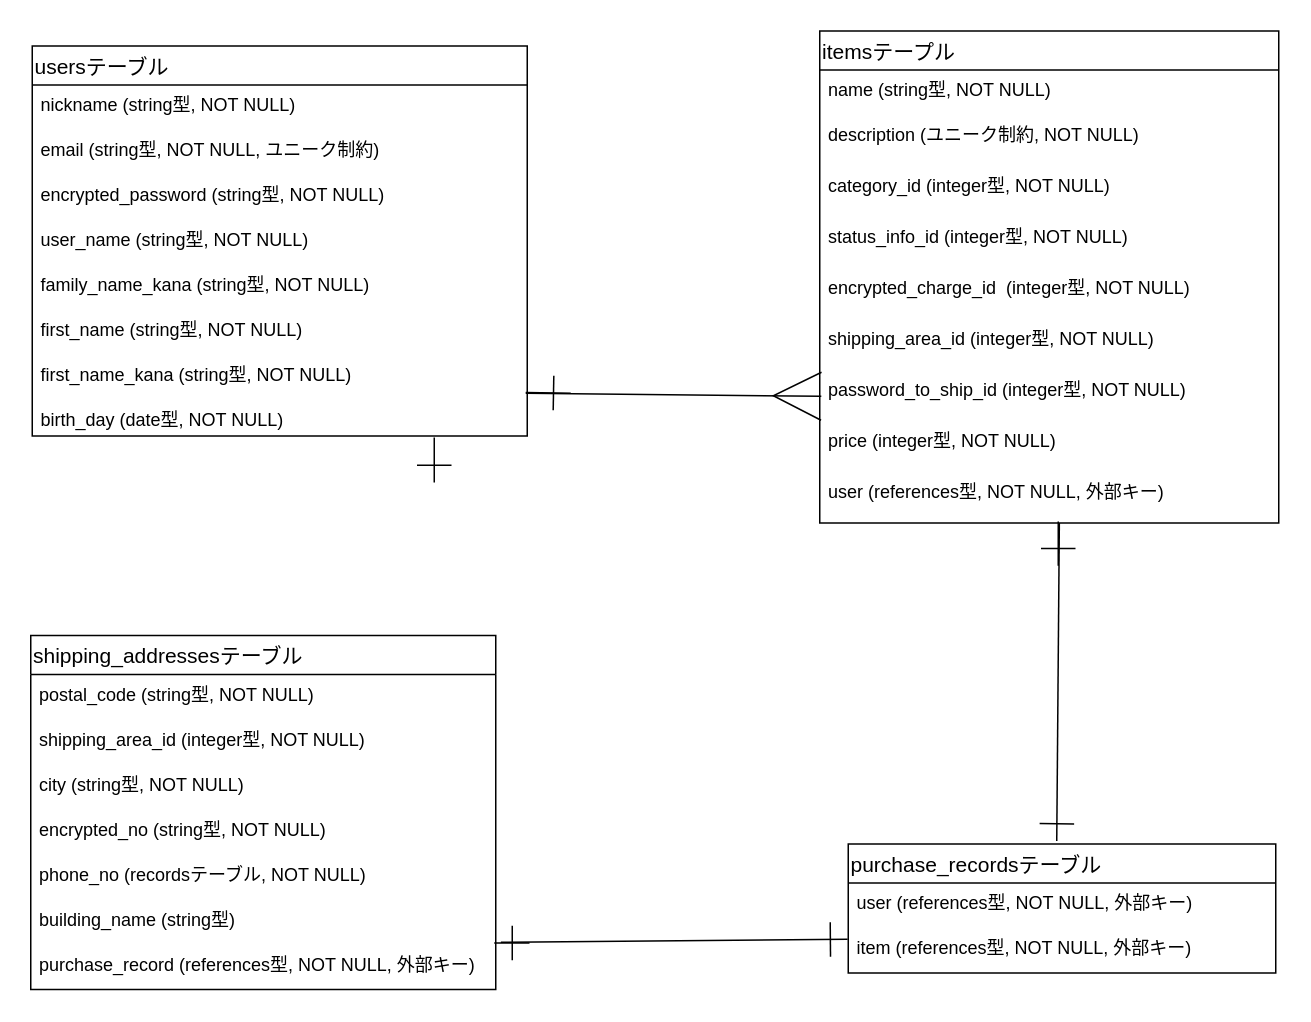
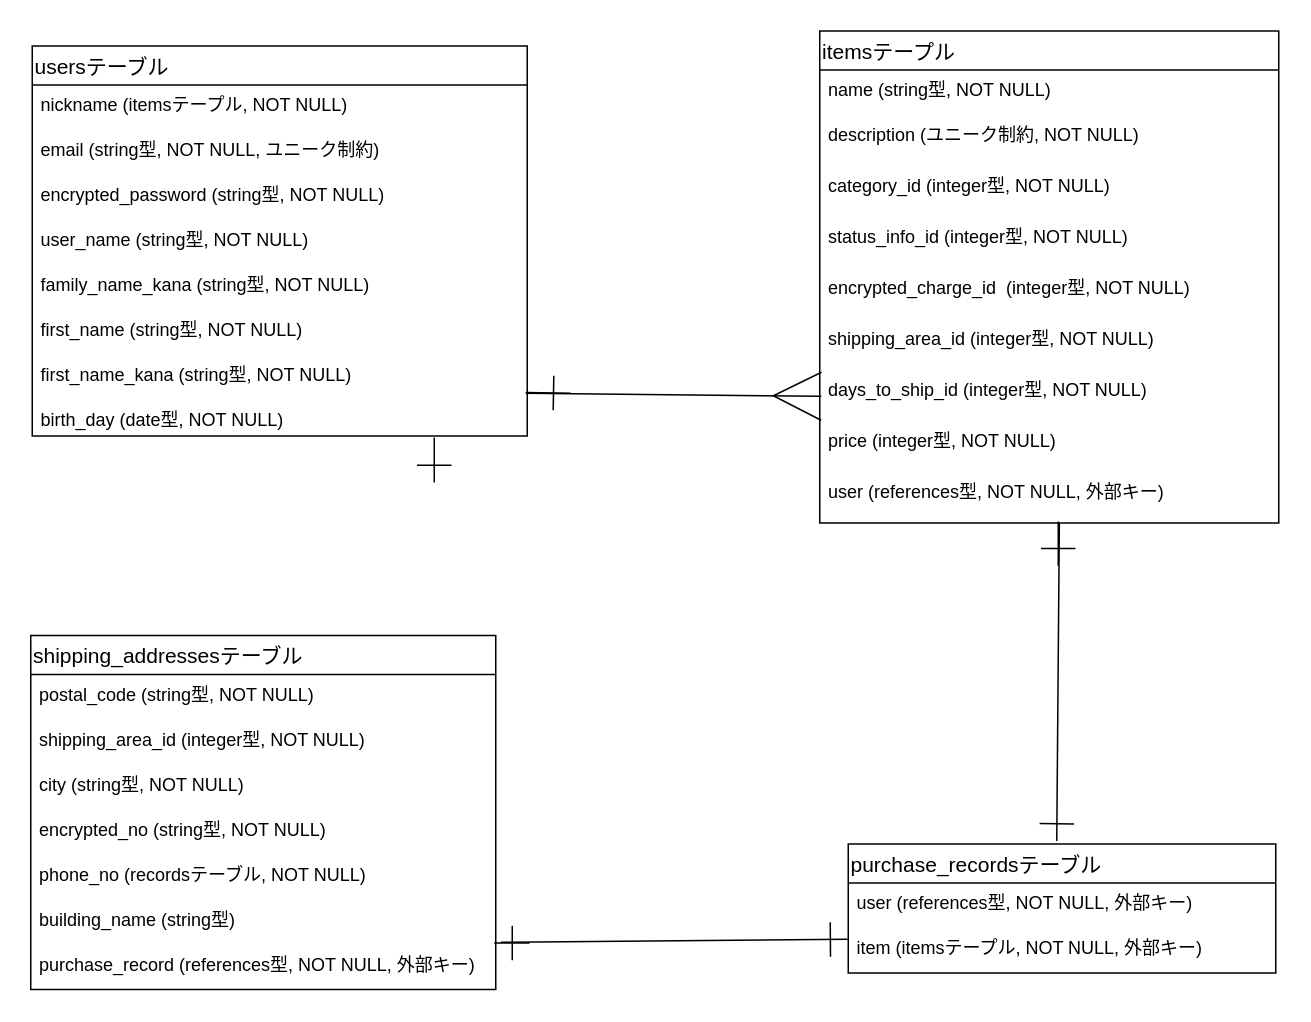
(172, 105) -> (194, 105)
(1017, 390) -> (997, 390)
(1031, 948) -> (1031, 948)
